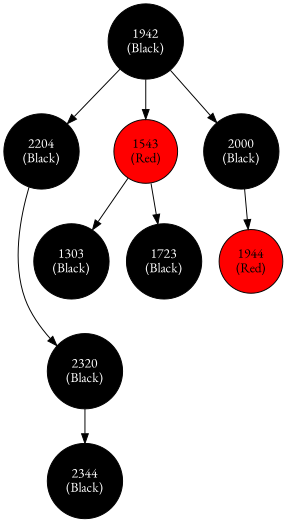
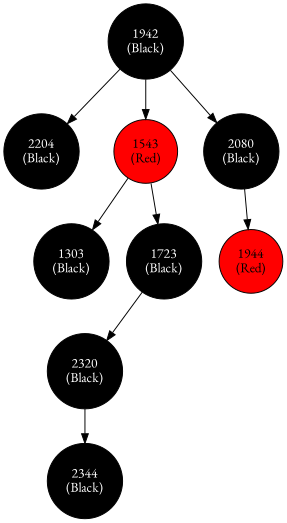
(241, 151) -> (241, 151)
(19, 266) -> (127, 312)
